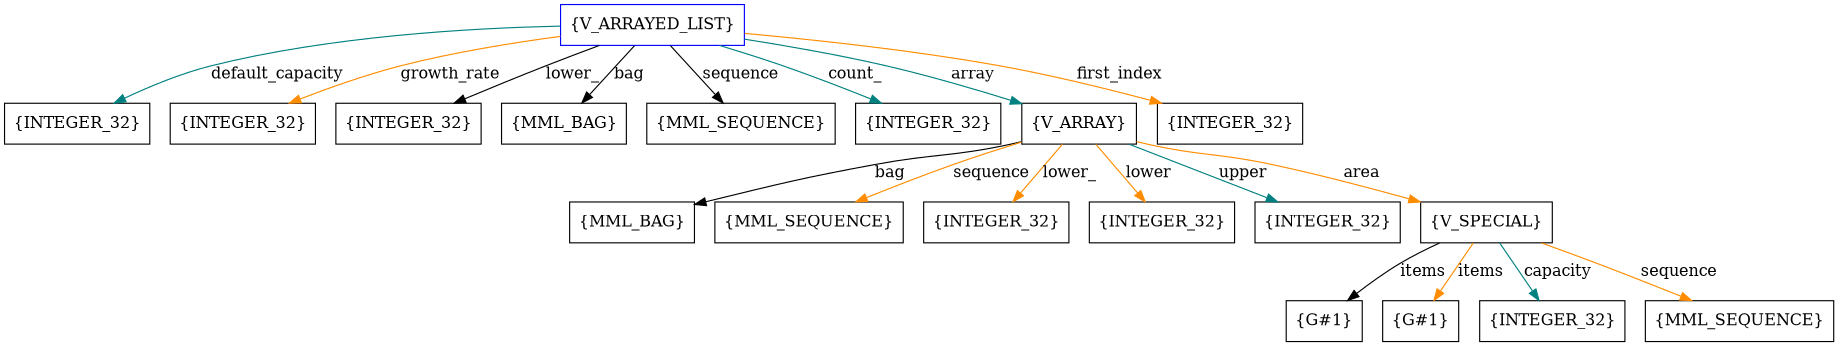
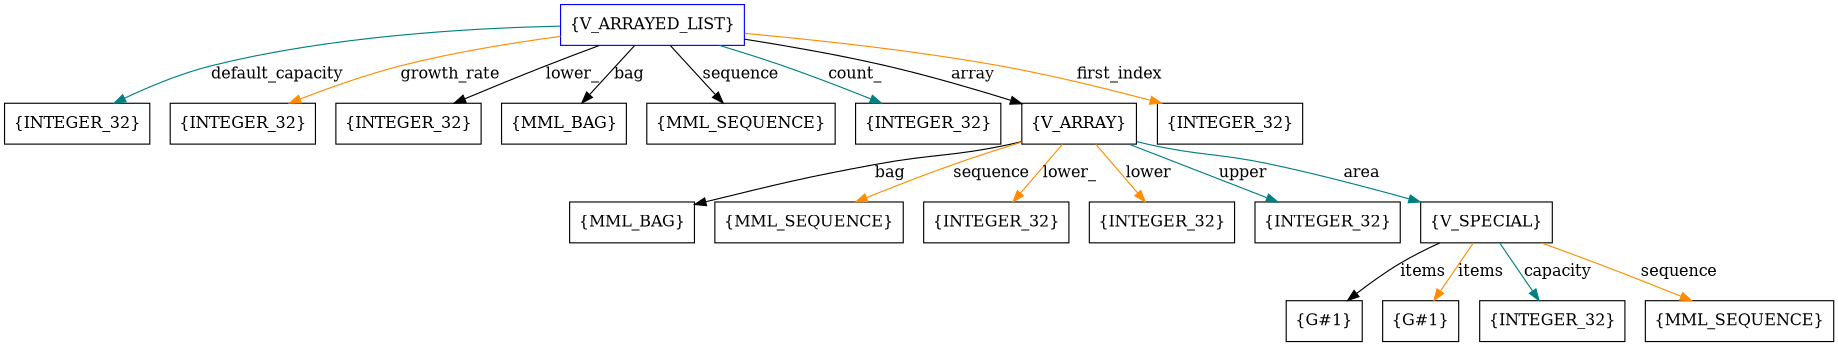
(879, 64) -> (879, 64)
(1274, 165) -> (1274, 165)
